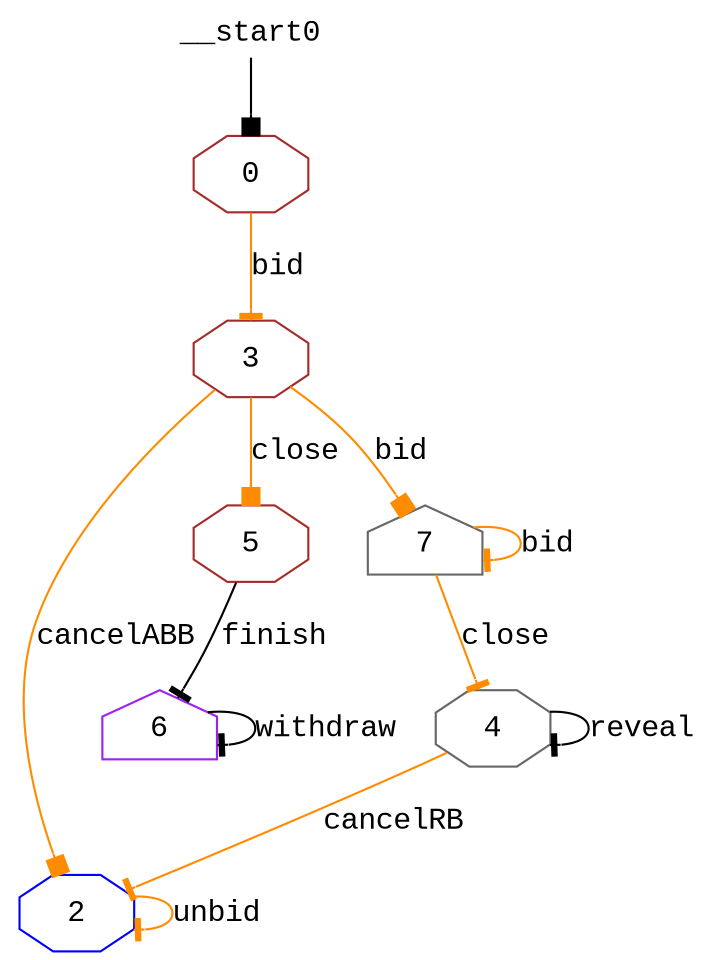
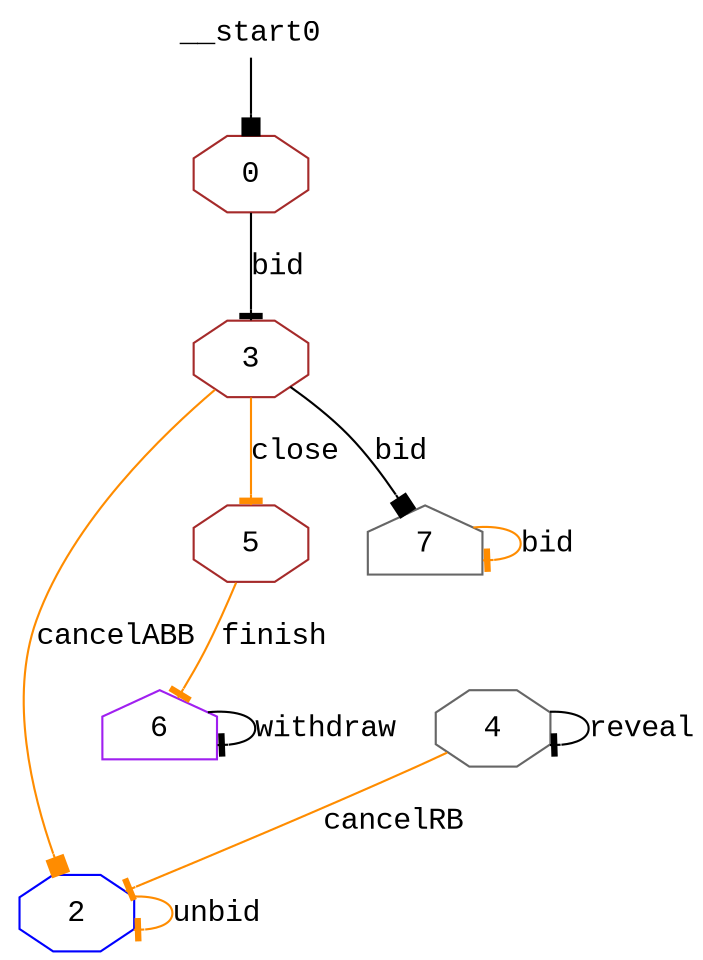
(251, 261) -> (251, 261)
(349, 435) -> (349, 435)
(251, 446) -> (251, 446)
(456, 627) -> none
(212, 637) -> (212, 637)
